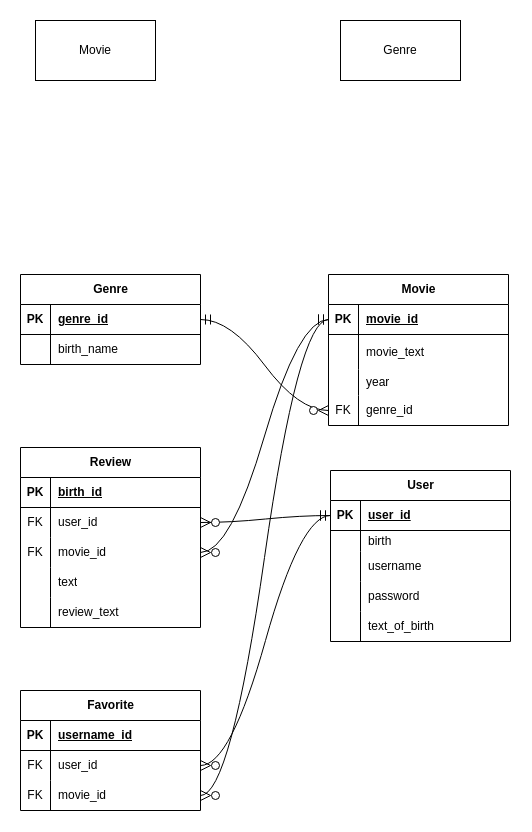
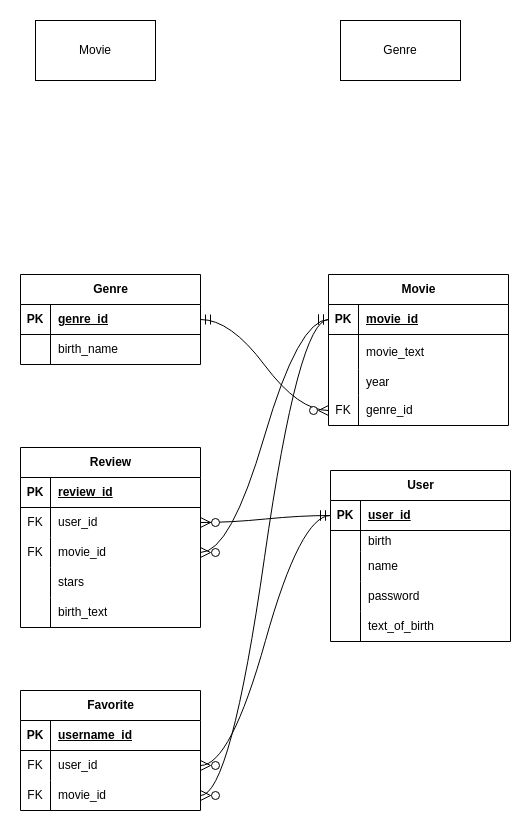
(82, 493) -> (86, 493)
(395, 567) -> (382, 567)
(72, 583) -> (75, 583)
(94, 613) -> (91, 613)
